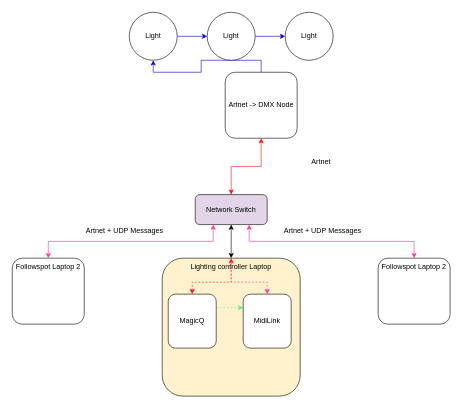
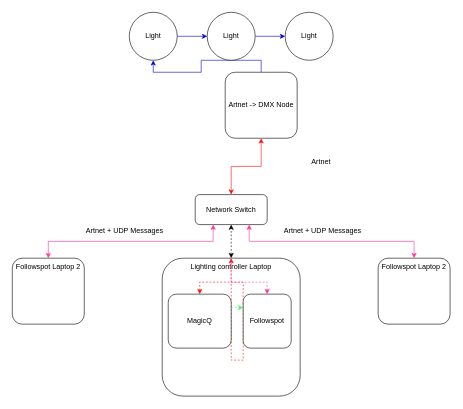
(231, 210) -> (231, 210)
(231, 242) -> (231, 242)
(192, 321) -> (200, 321)
(267, 321) -> (267, 321)
(231, 327) -> (231, 327)
